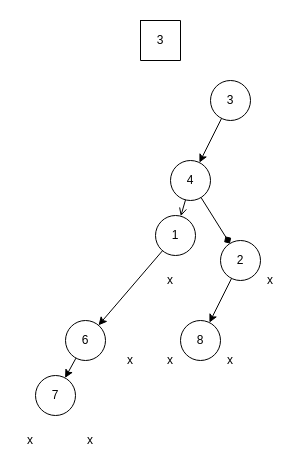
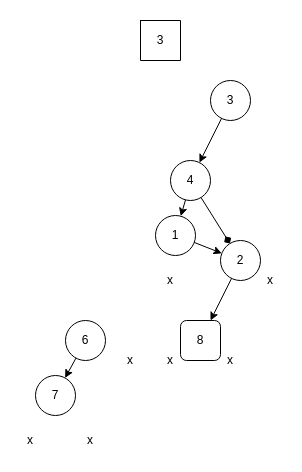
(183, 210) -> (183, 208)
(133, 285) -> (205, 247)
(201, 341) -> (201, 341)
